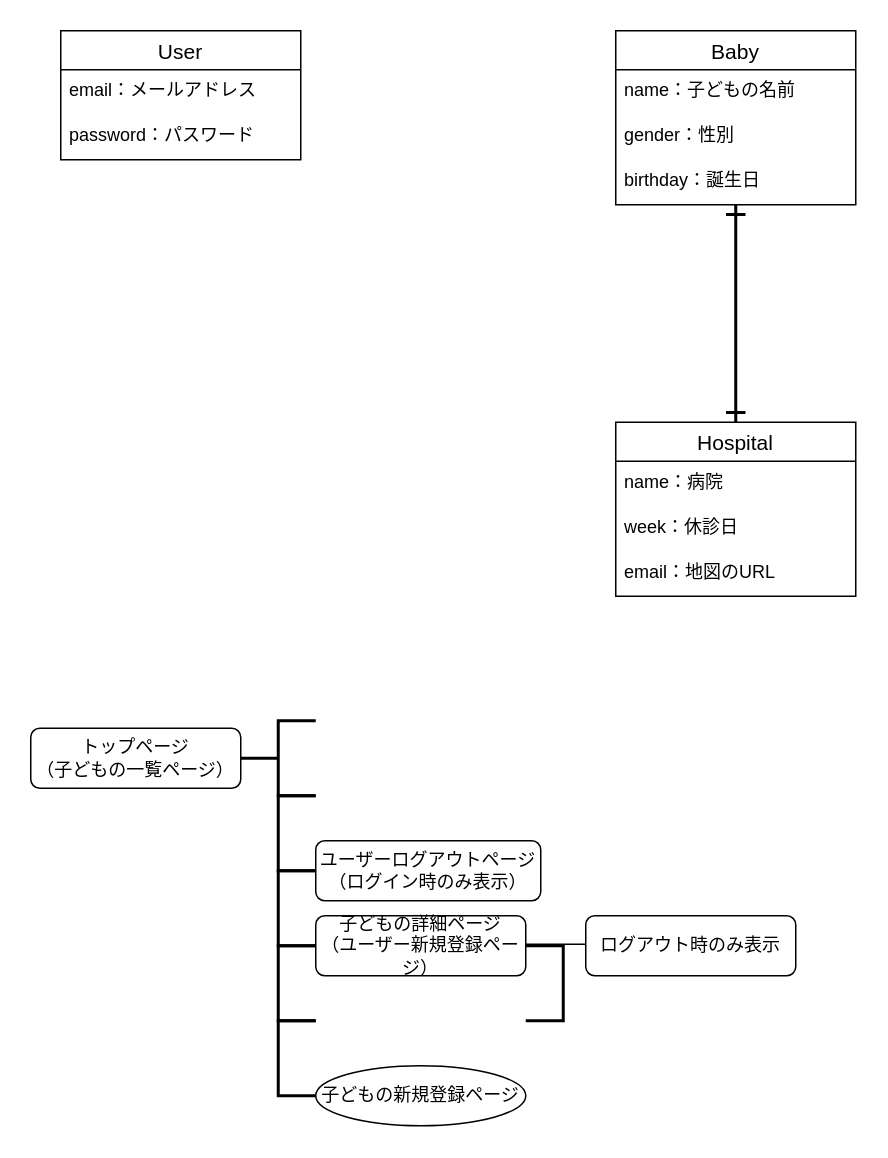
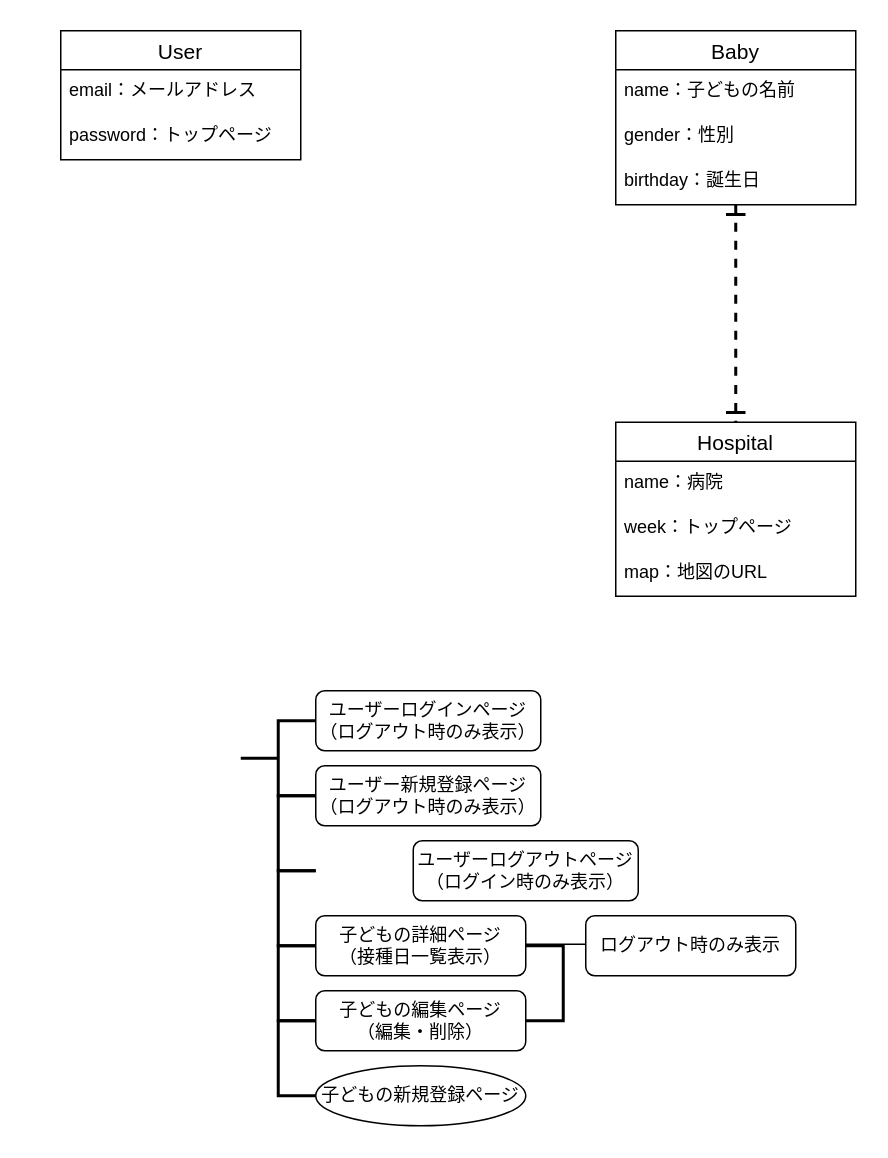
(163, 135) -> (172, 135)
(736, 313) -> (736, 313)
(680, 527) -> (707, 527)
(696, 572) -> (690, 572)
none -> (428, 721)
(136, 758) -> none
none -> (428, 796)
(428, 871) -> (526, 871)
(421, 946) -> (421, 946)
none -> (421, 1021)
